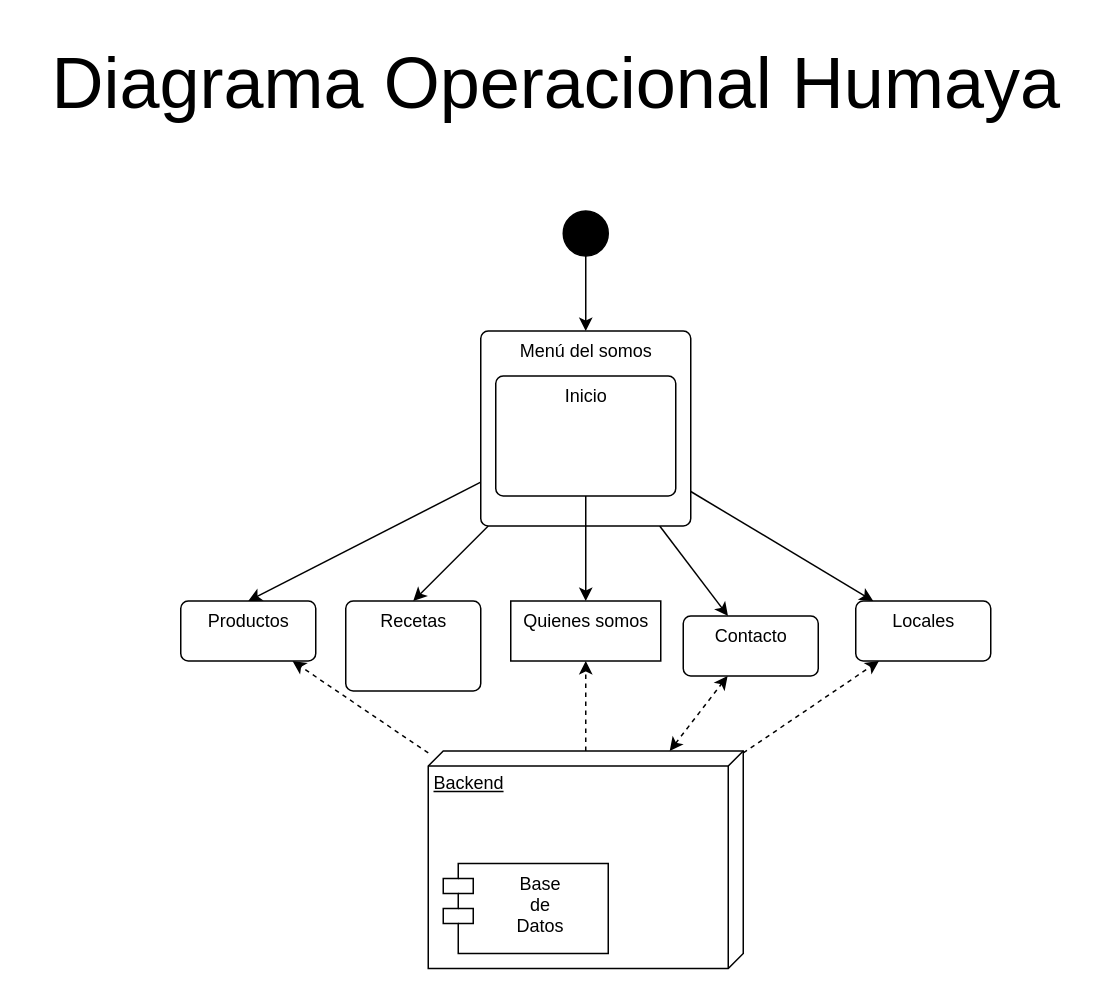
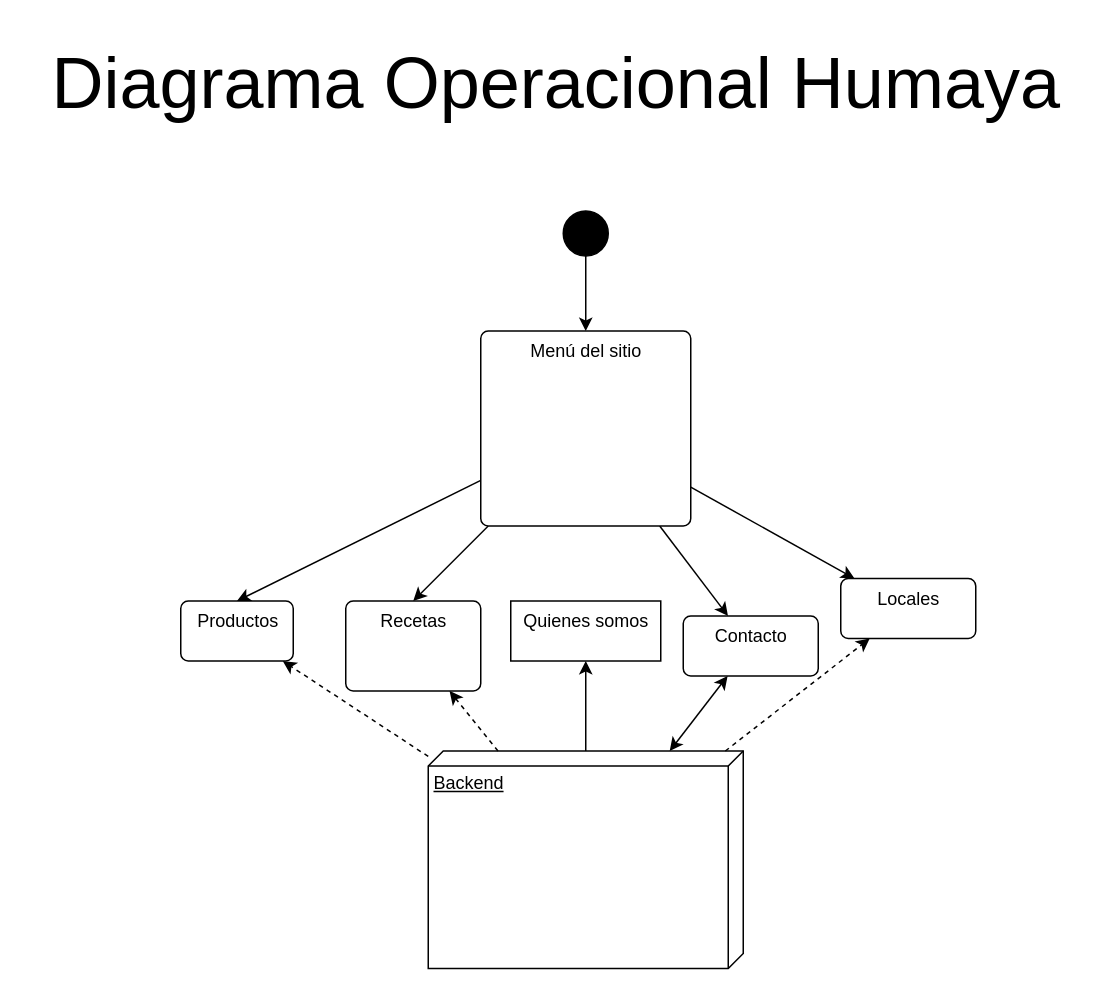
(587, 352) -> (587, 352)
(586, 436) -> none
(586, 543) -> none
(248, 631) -> (237, 631)
(923, 631) -> (908, 608)
(586, 709) -> (586, 709)
(699, 713) -> (699, 713)
none -> (477, 725)
(526, 908) -> none
